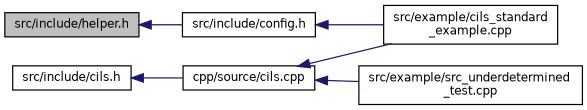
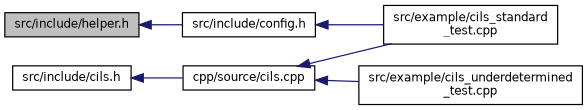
(471, 25) -> (471, 25)
(471, 85) -> (471, 85)
